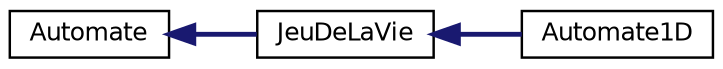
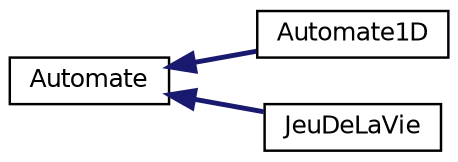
(490, 34) -> (225, 57)
